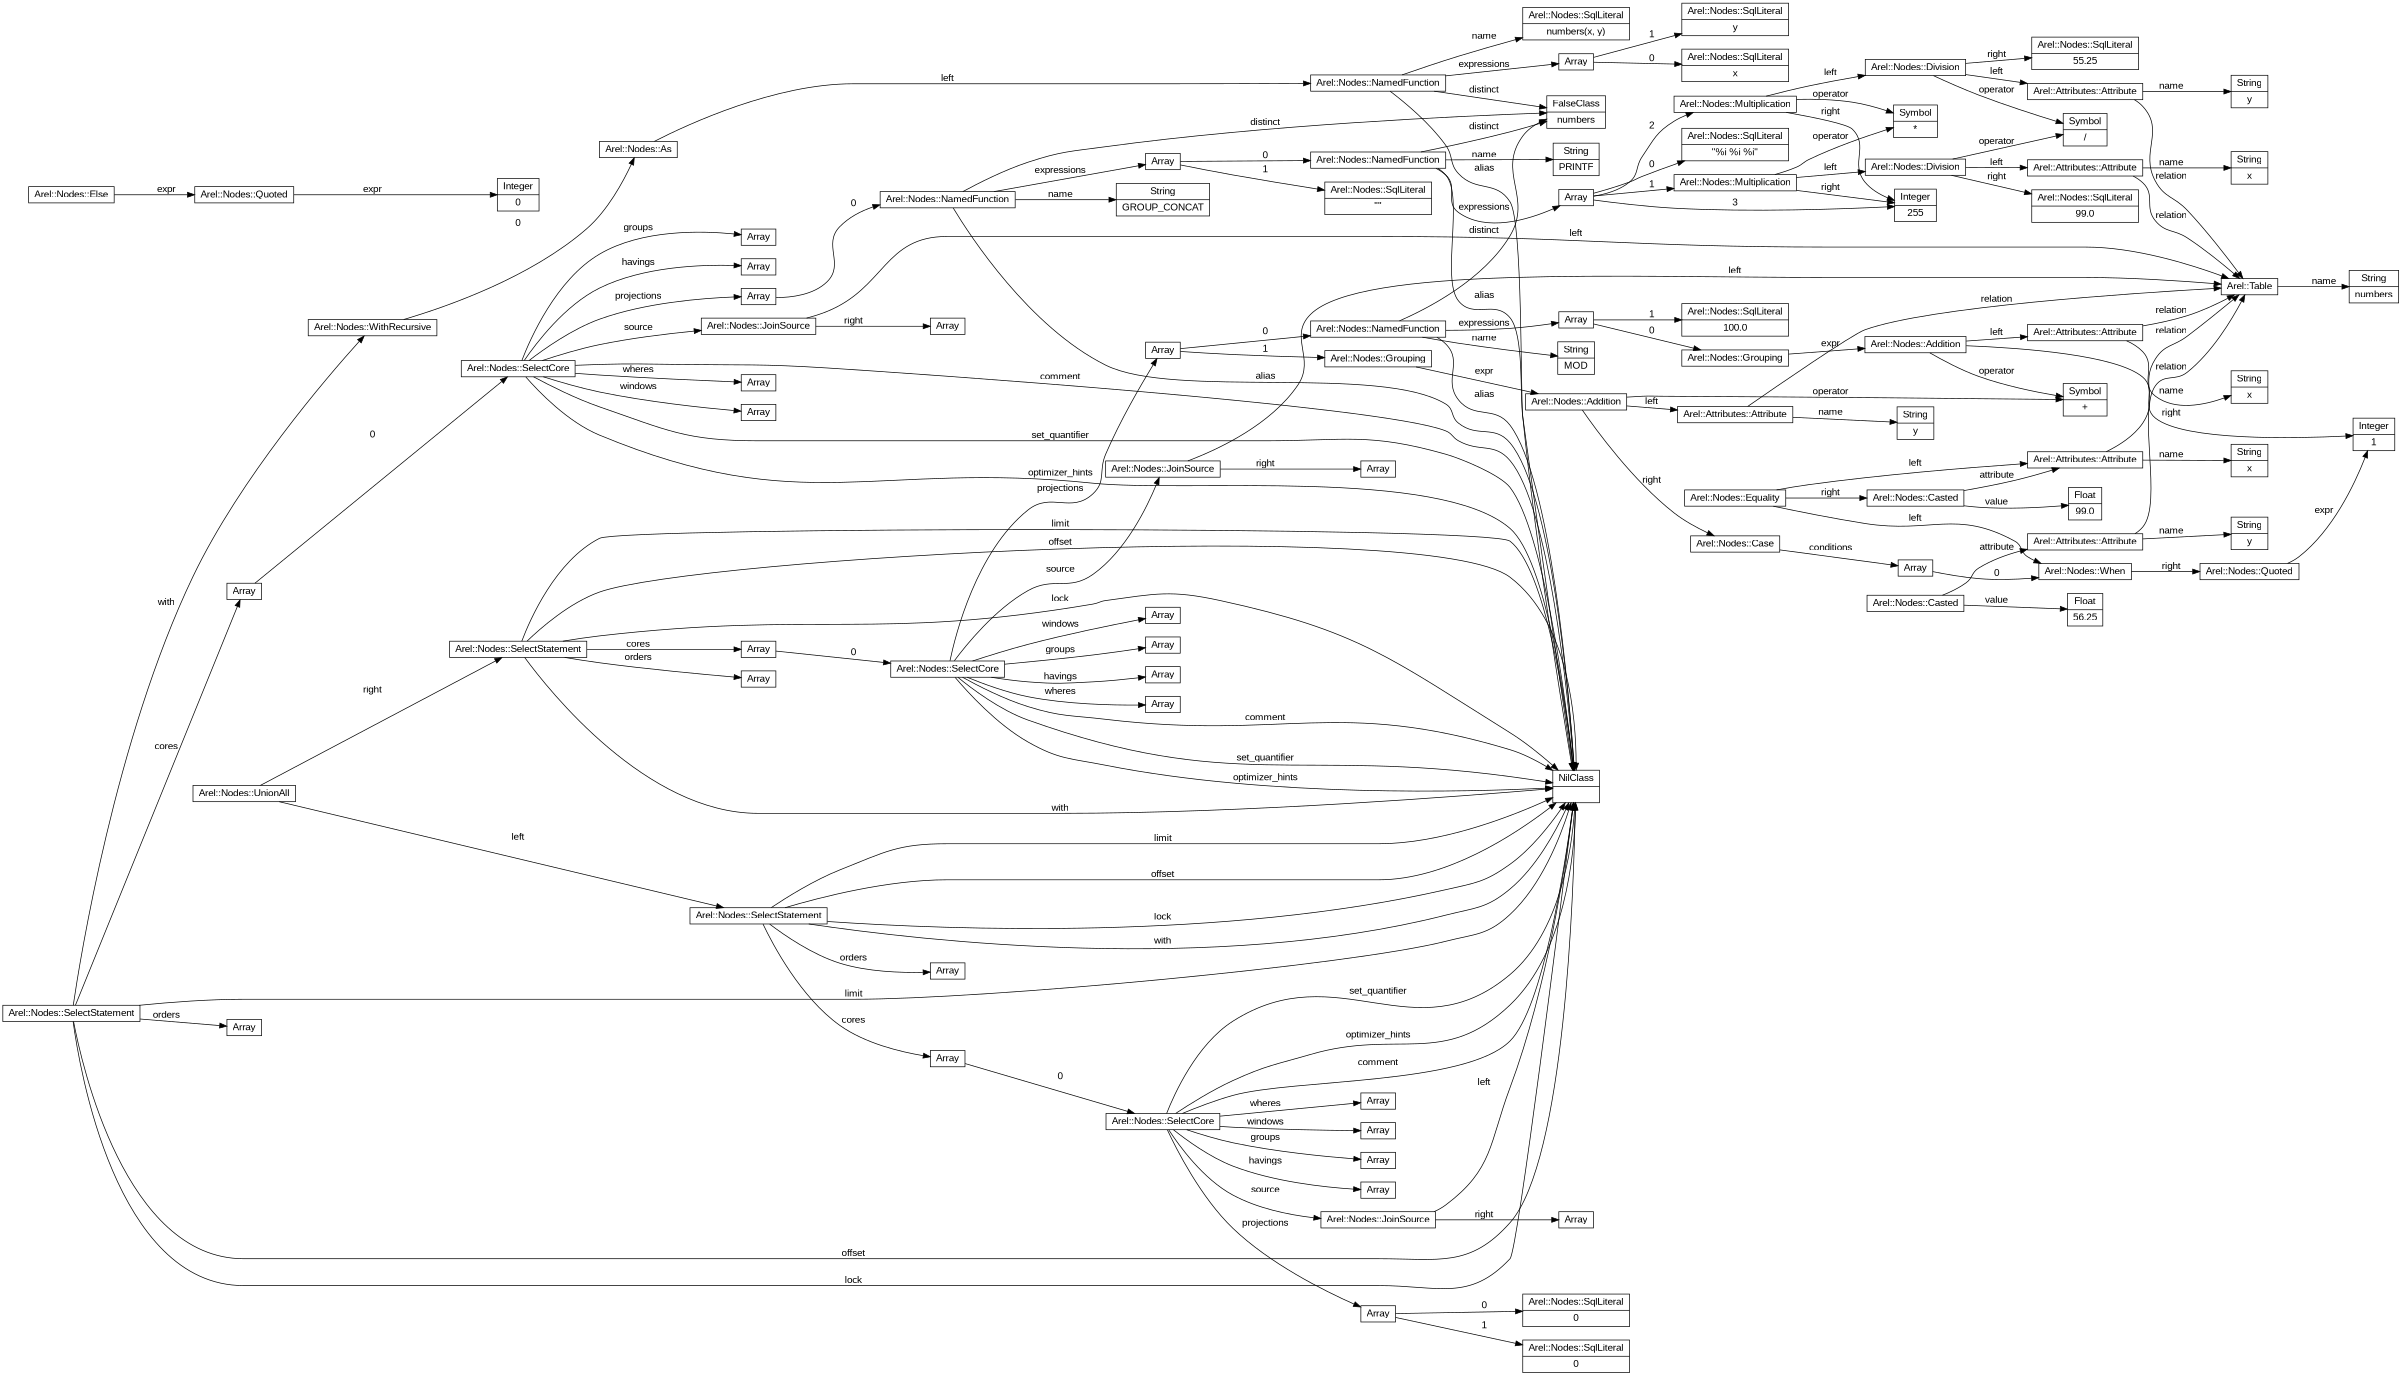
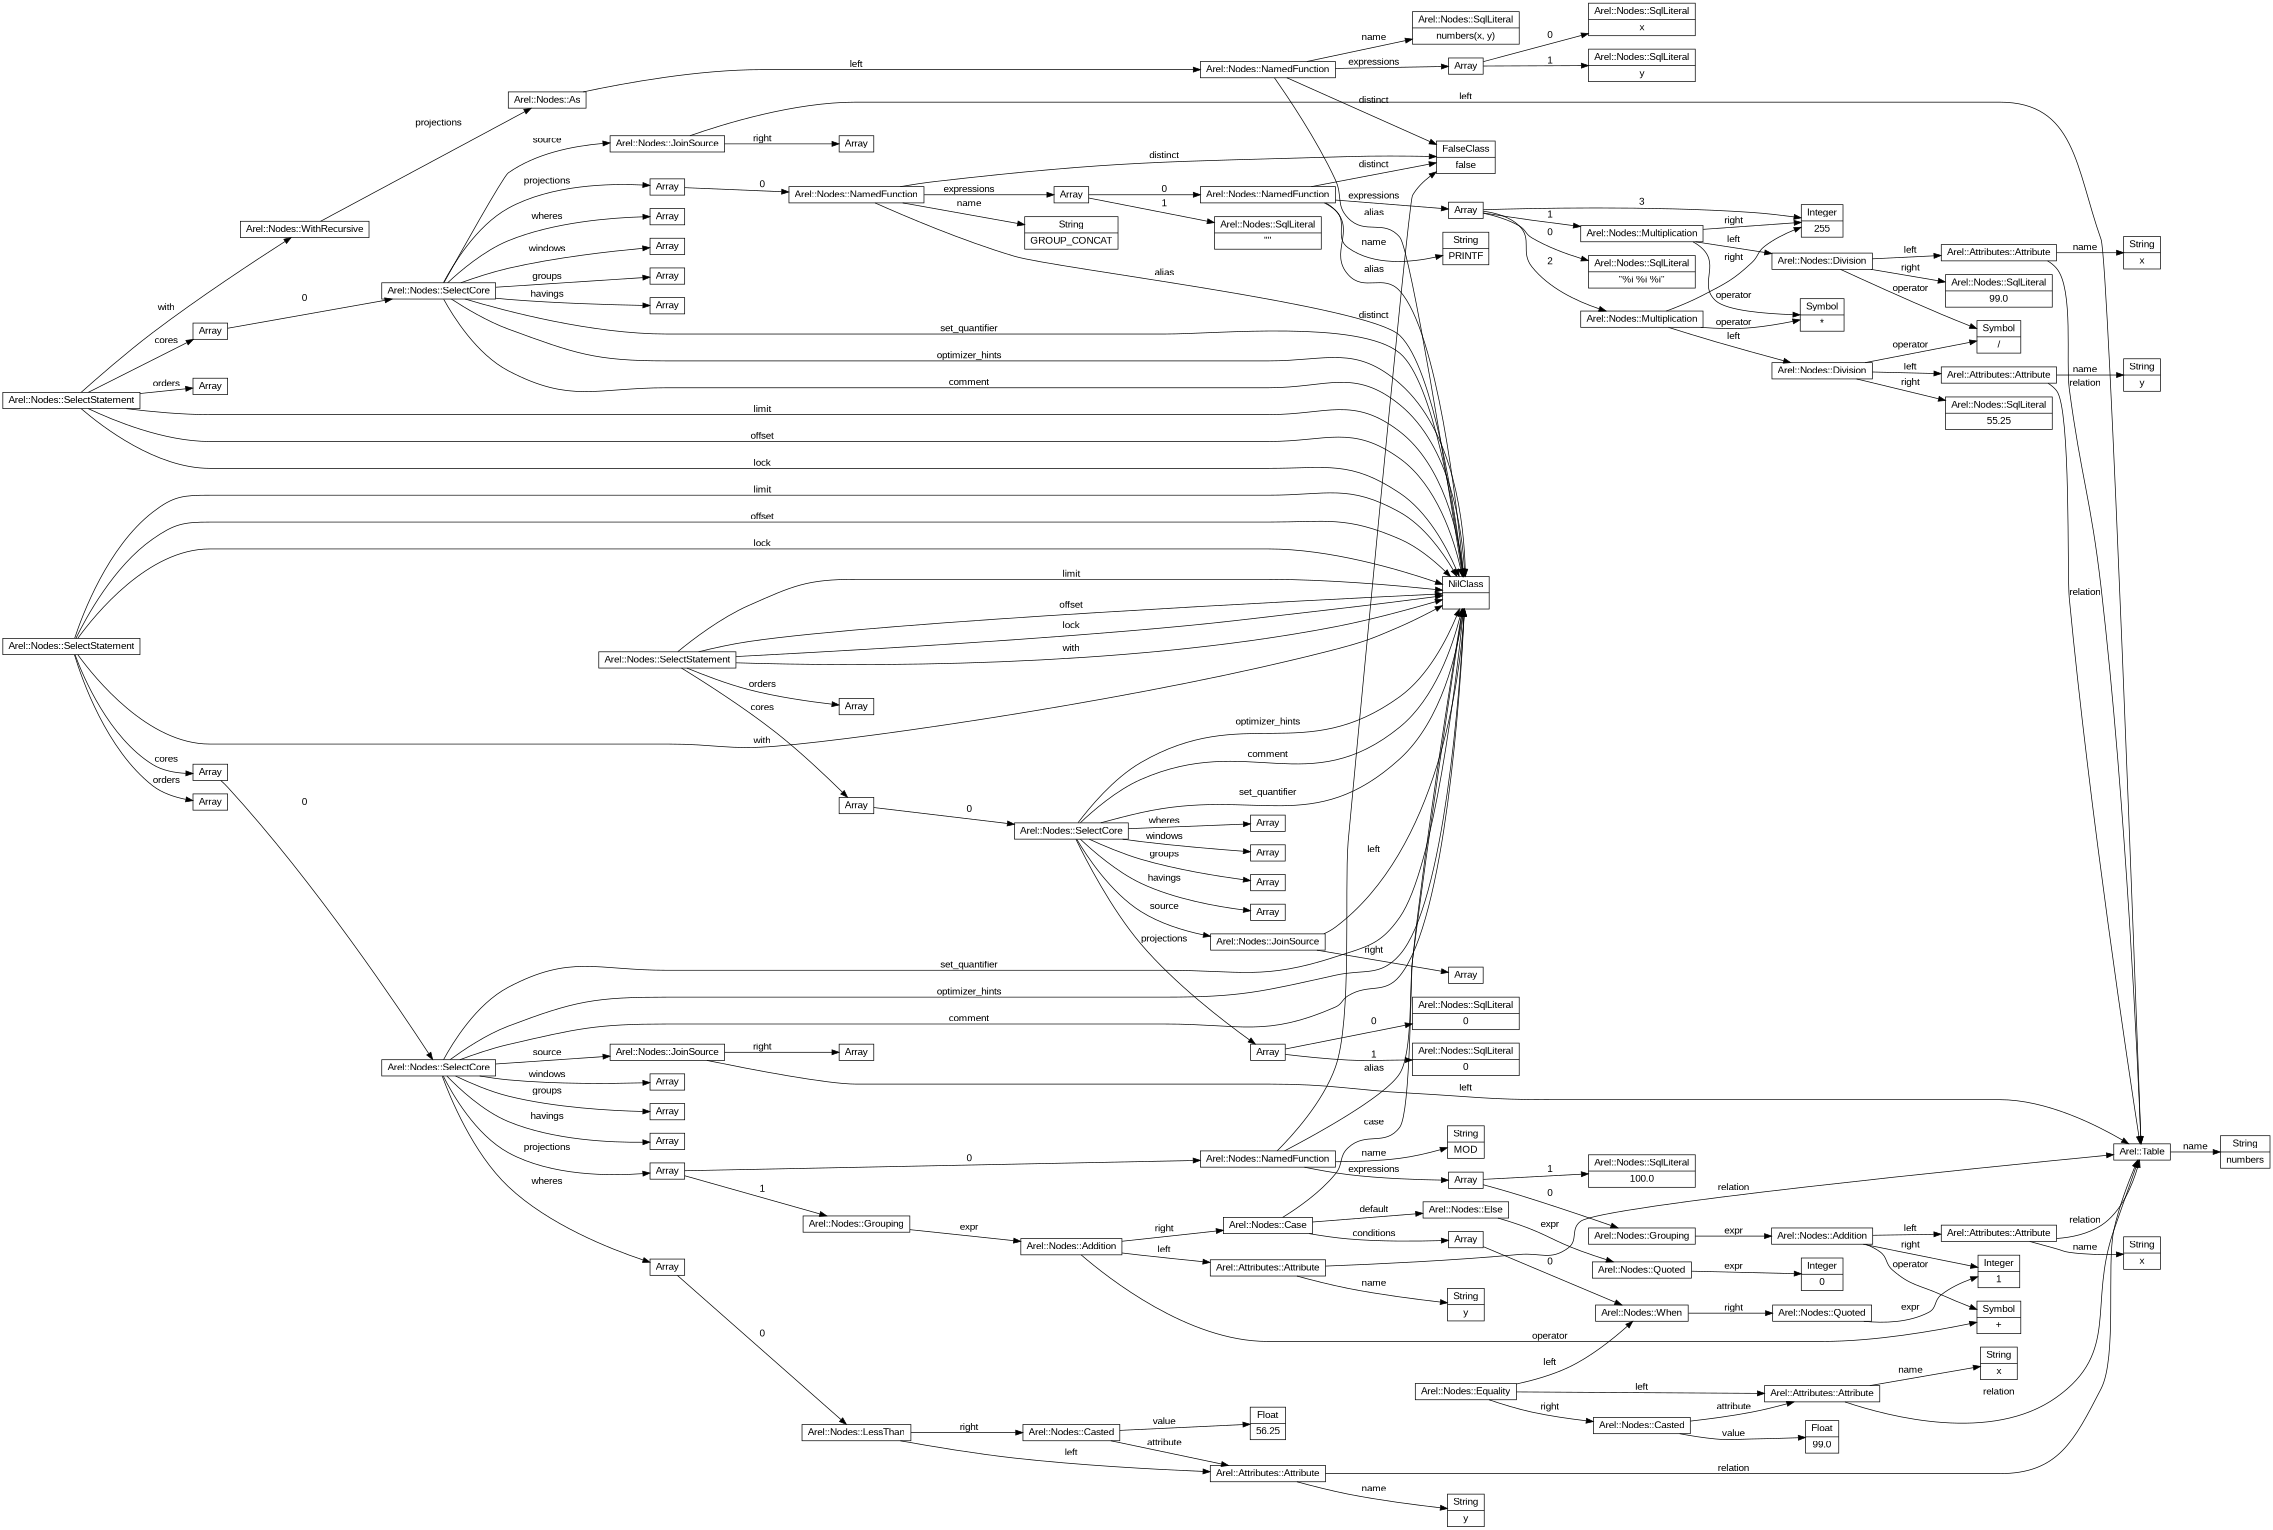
(1576, 120) -> (1466, 165)
(518, 223) -> (439, 123)
(244, 794) -> none
none -> (1408, 1066)
none -> (1364, 1218)
none -> (856, 1433)
